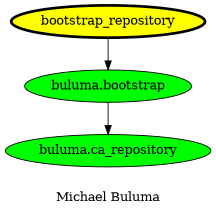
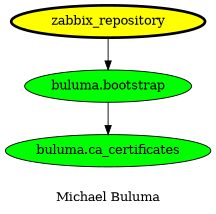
(108, 22) -> (108, 22)
(108, 151) -> (108, 151)
